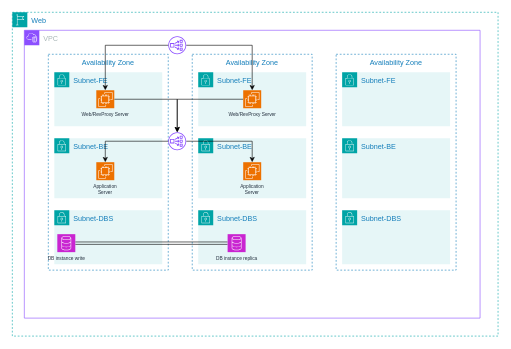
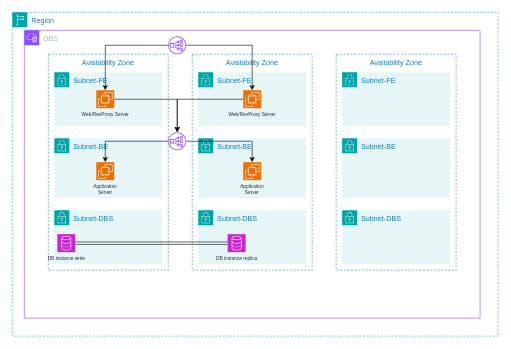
(38, 21) -> (43, 21)
(50, 39) -> (50, 39)
